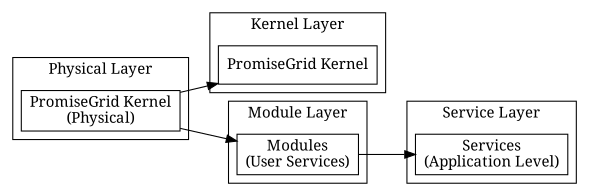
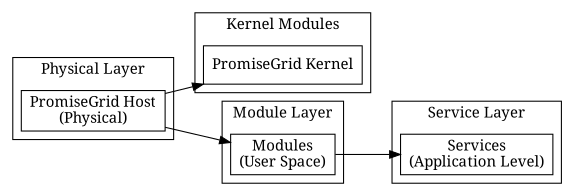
(298, 25) -> (283, 25)
(101, 111) -> (93, 111)
(298, 154) -> (283, 154)
